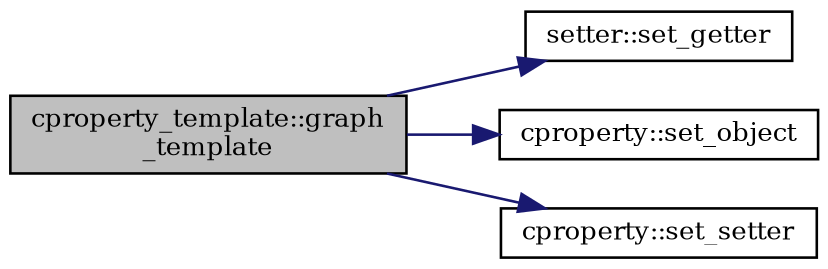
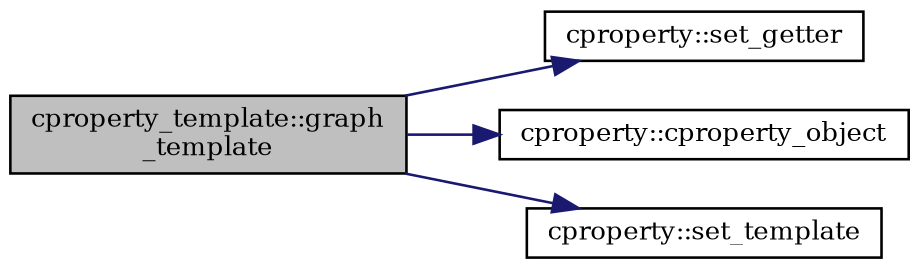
(659, 36) -> (704, 36)
(659, 135) -> (704, 135)
(659, 233) -> (704, 233)
